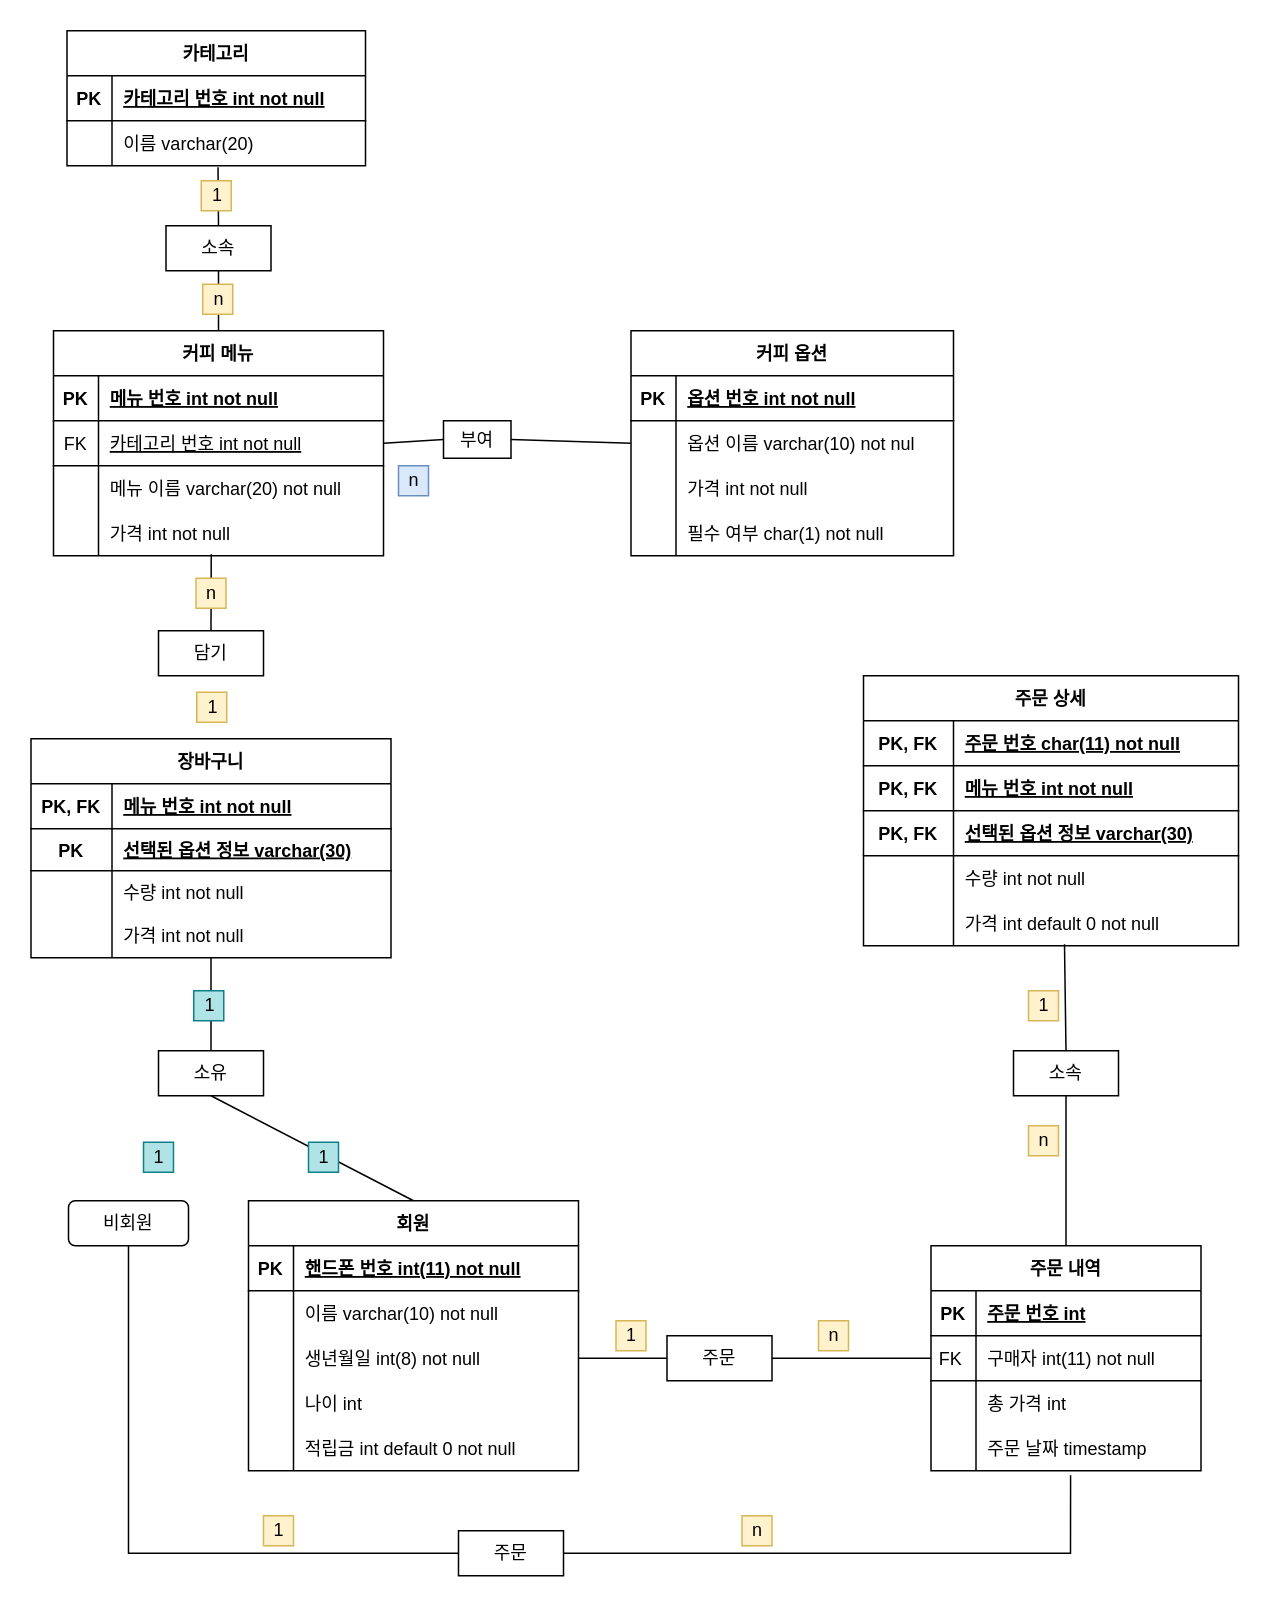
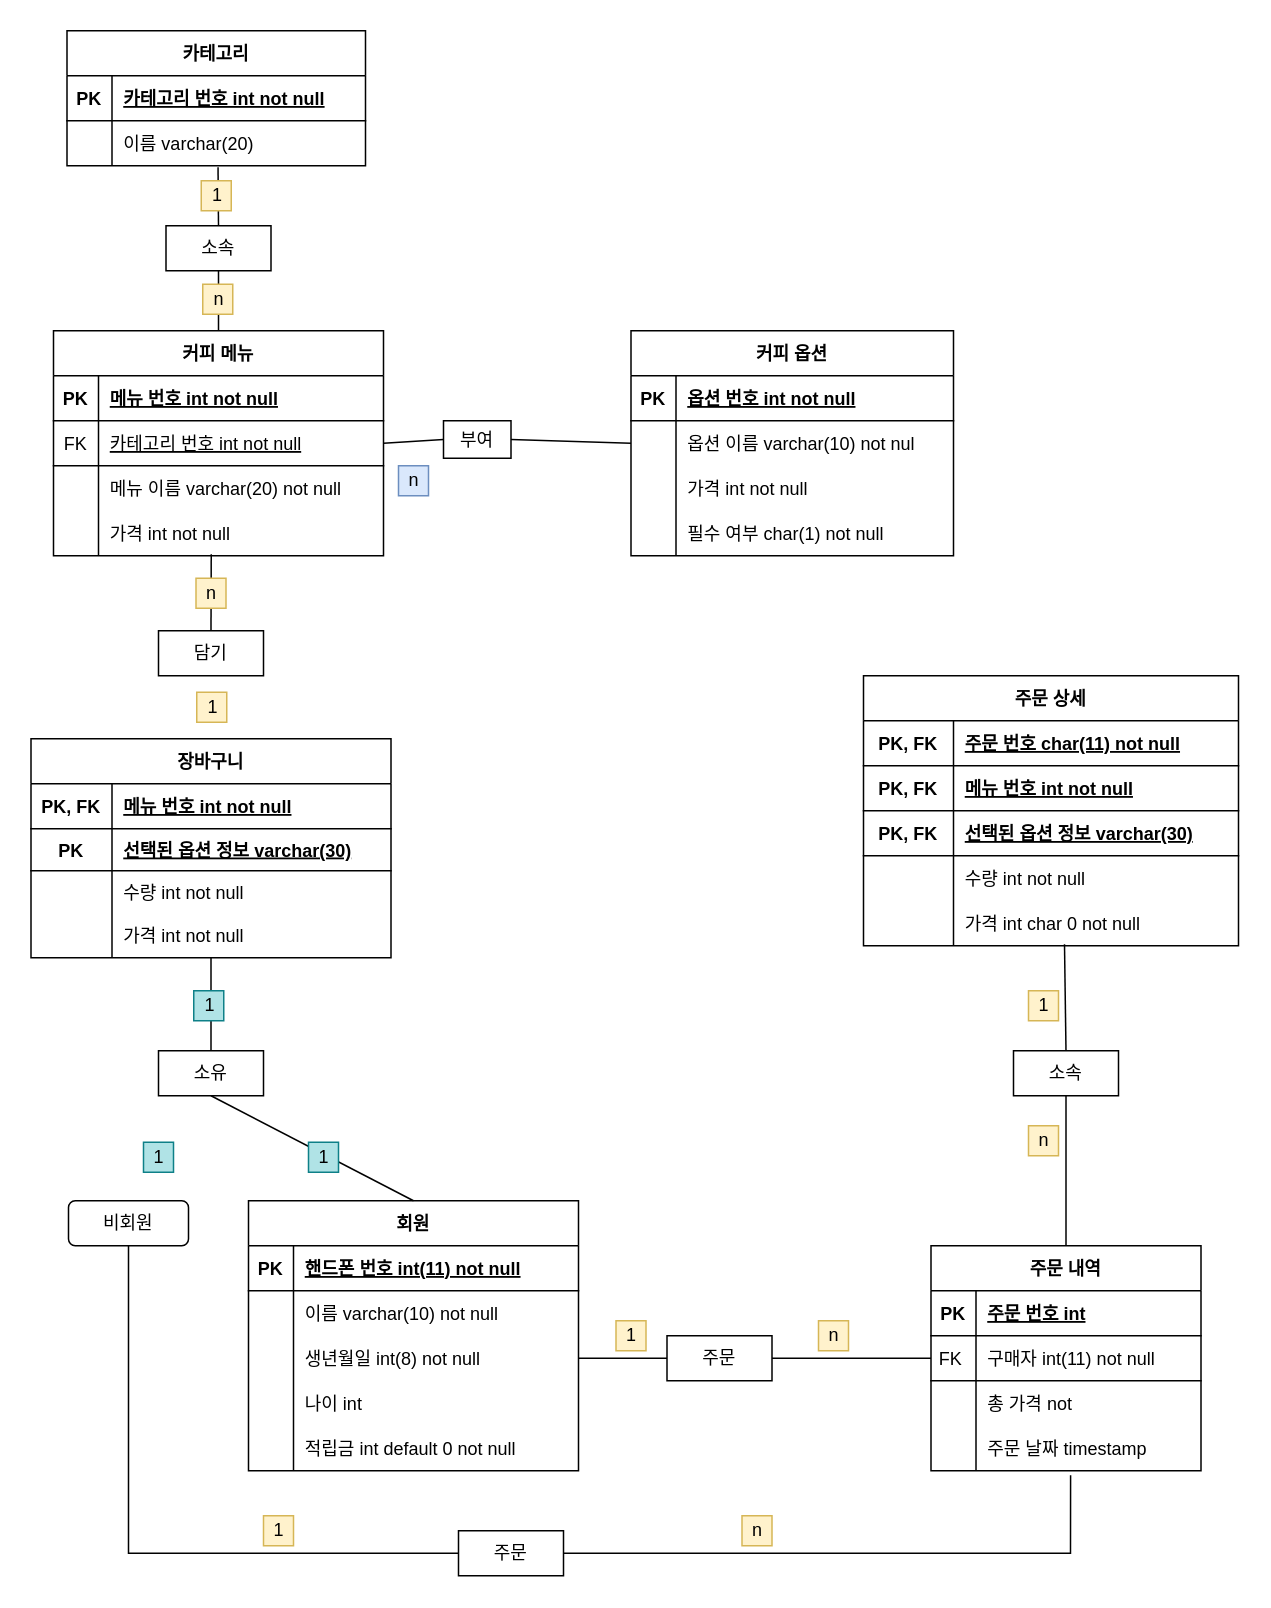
(1077, 924) -> (1065, 924)
(1032, 1404) -> (1035, 1404)
